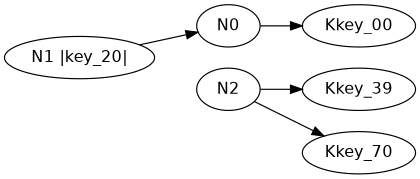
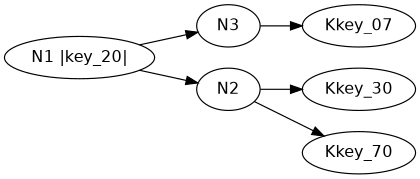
(228, 26) -> (228, 26)
(359, 26) -> (359, 26)
none -> (163, 75)
(359, 89) -> (359, 89)
